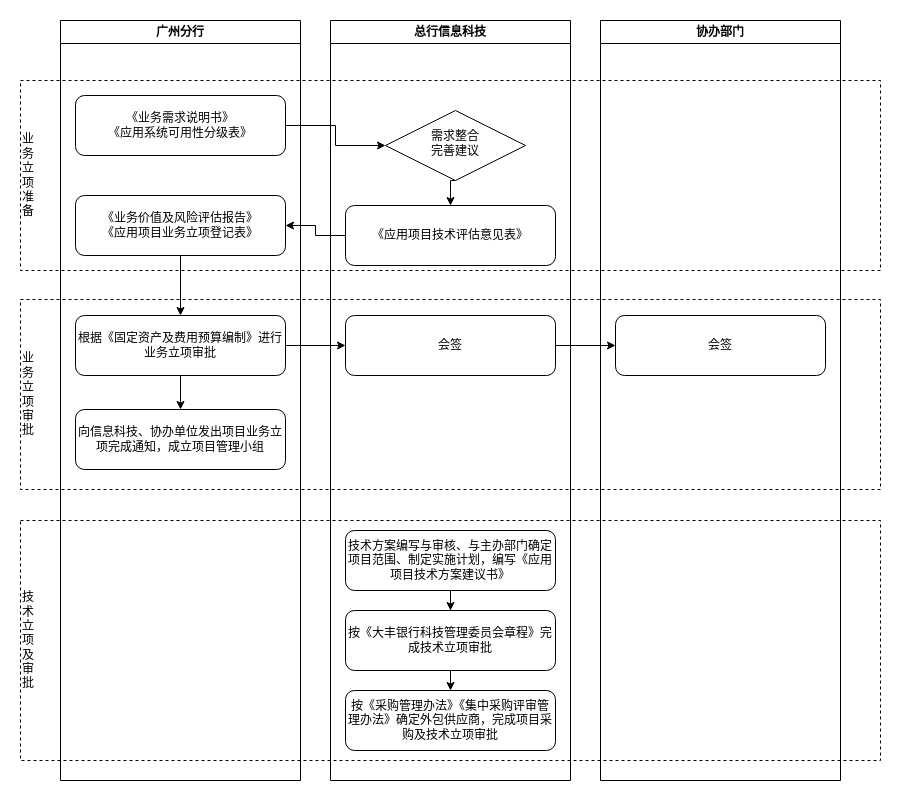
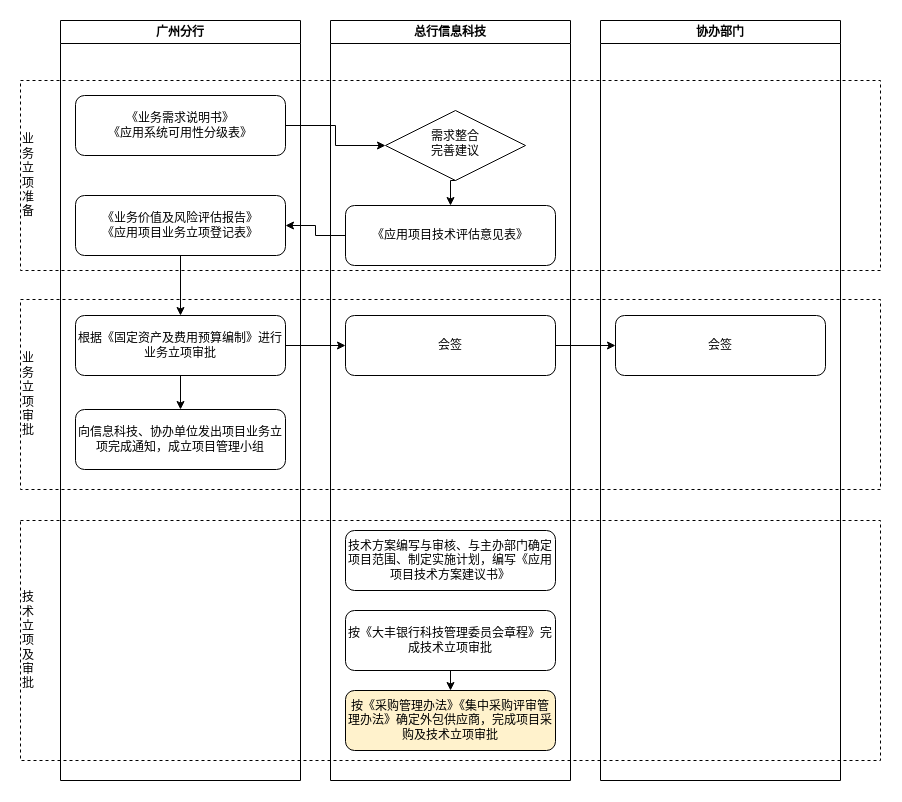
(451, 605) -> none
(451, 721) -> (451, 721)
